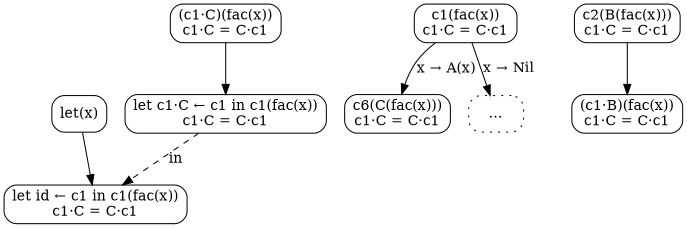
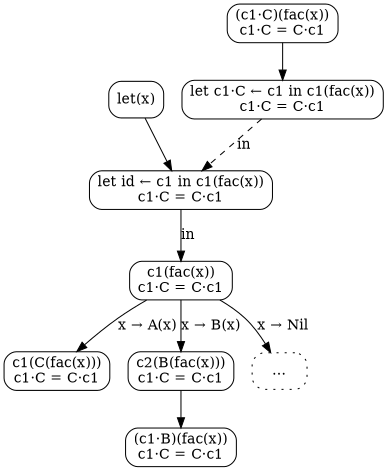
(398, 114) -> (57, 371)
none -> (181, 230)
none -> (181, 321)
